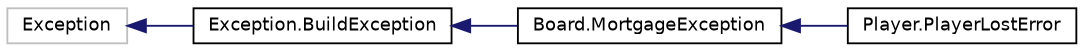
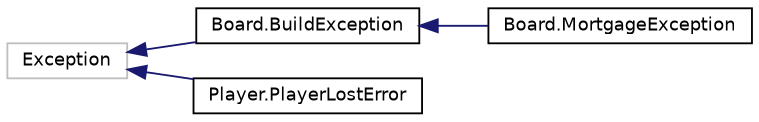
(323, 26) -> (308, 26)
(824, 26) -> (170, 76)
